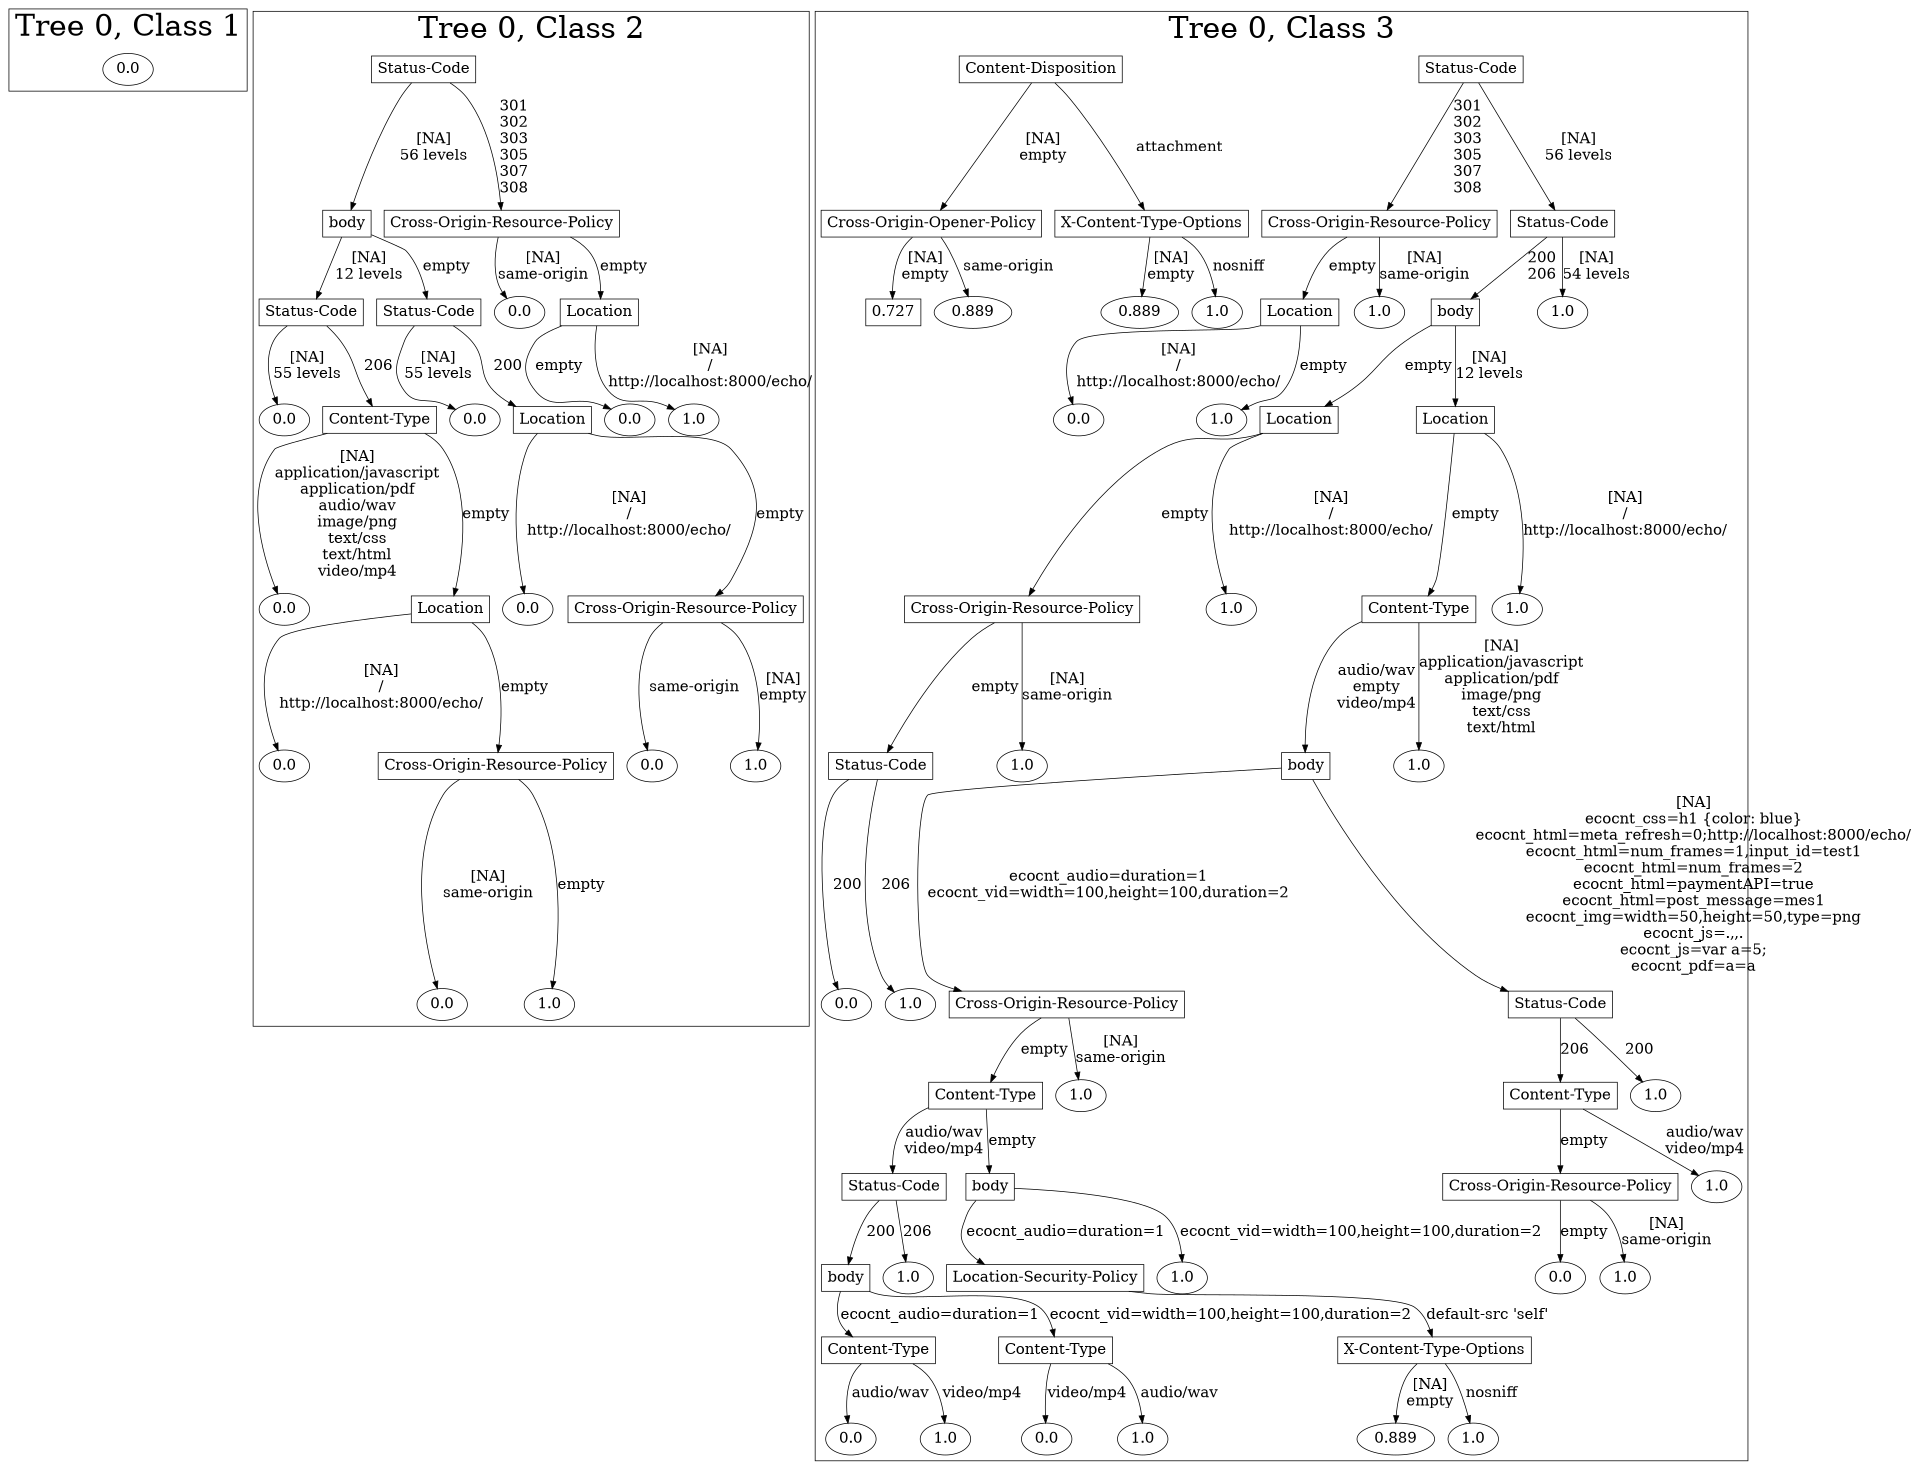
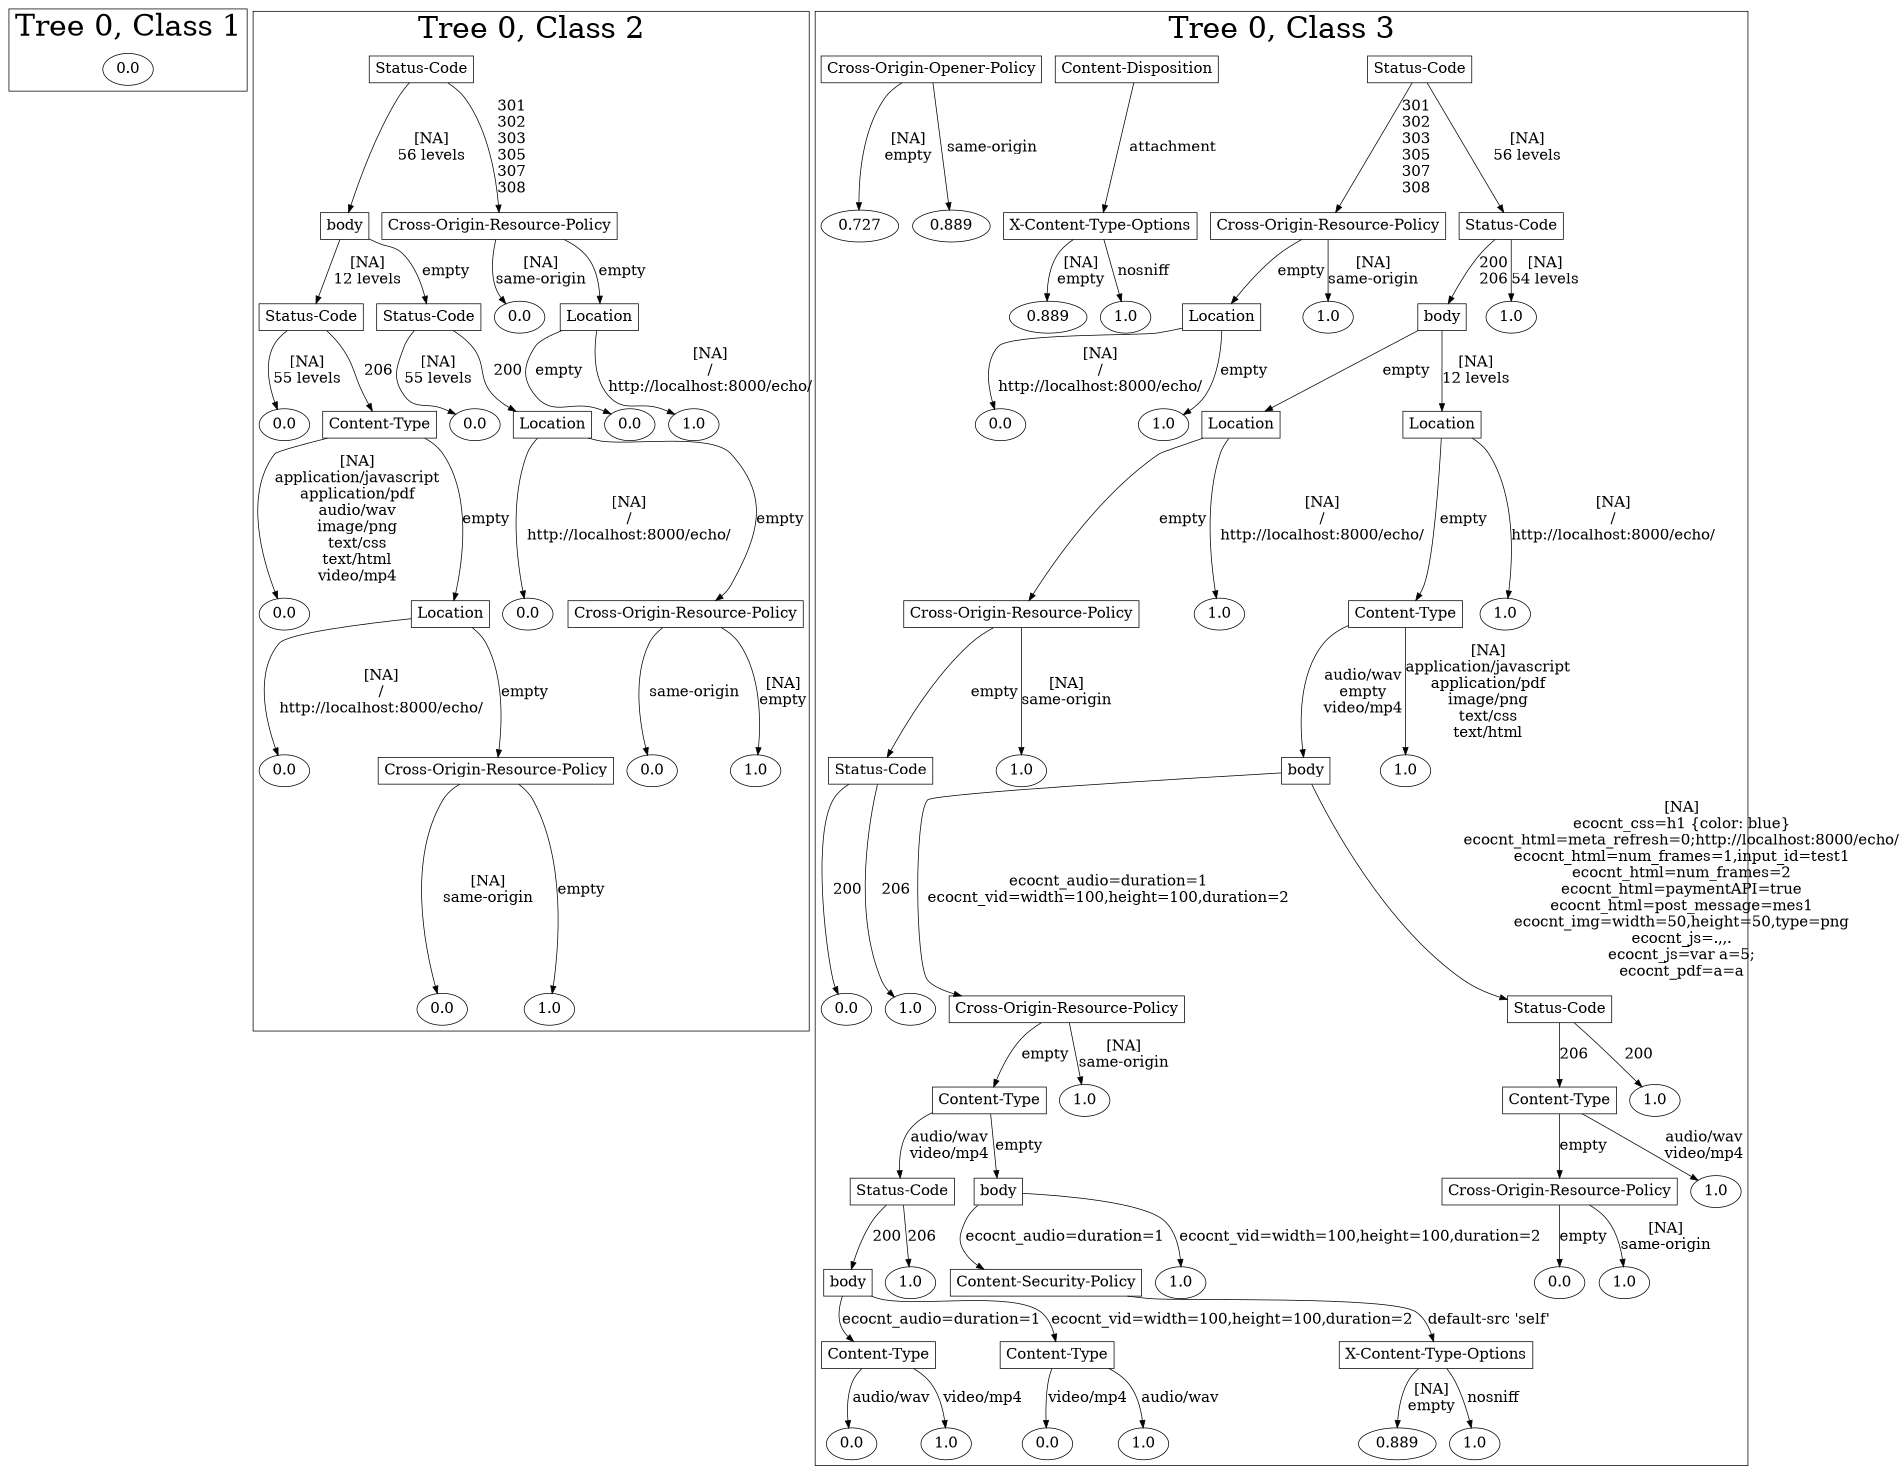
(988, 143) -> none
(893, 312) -> (860, 226)
(1045, 1278) -> (1046, 1283)
